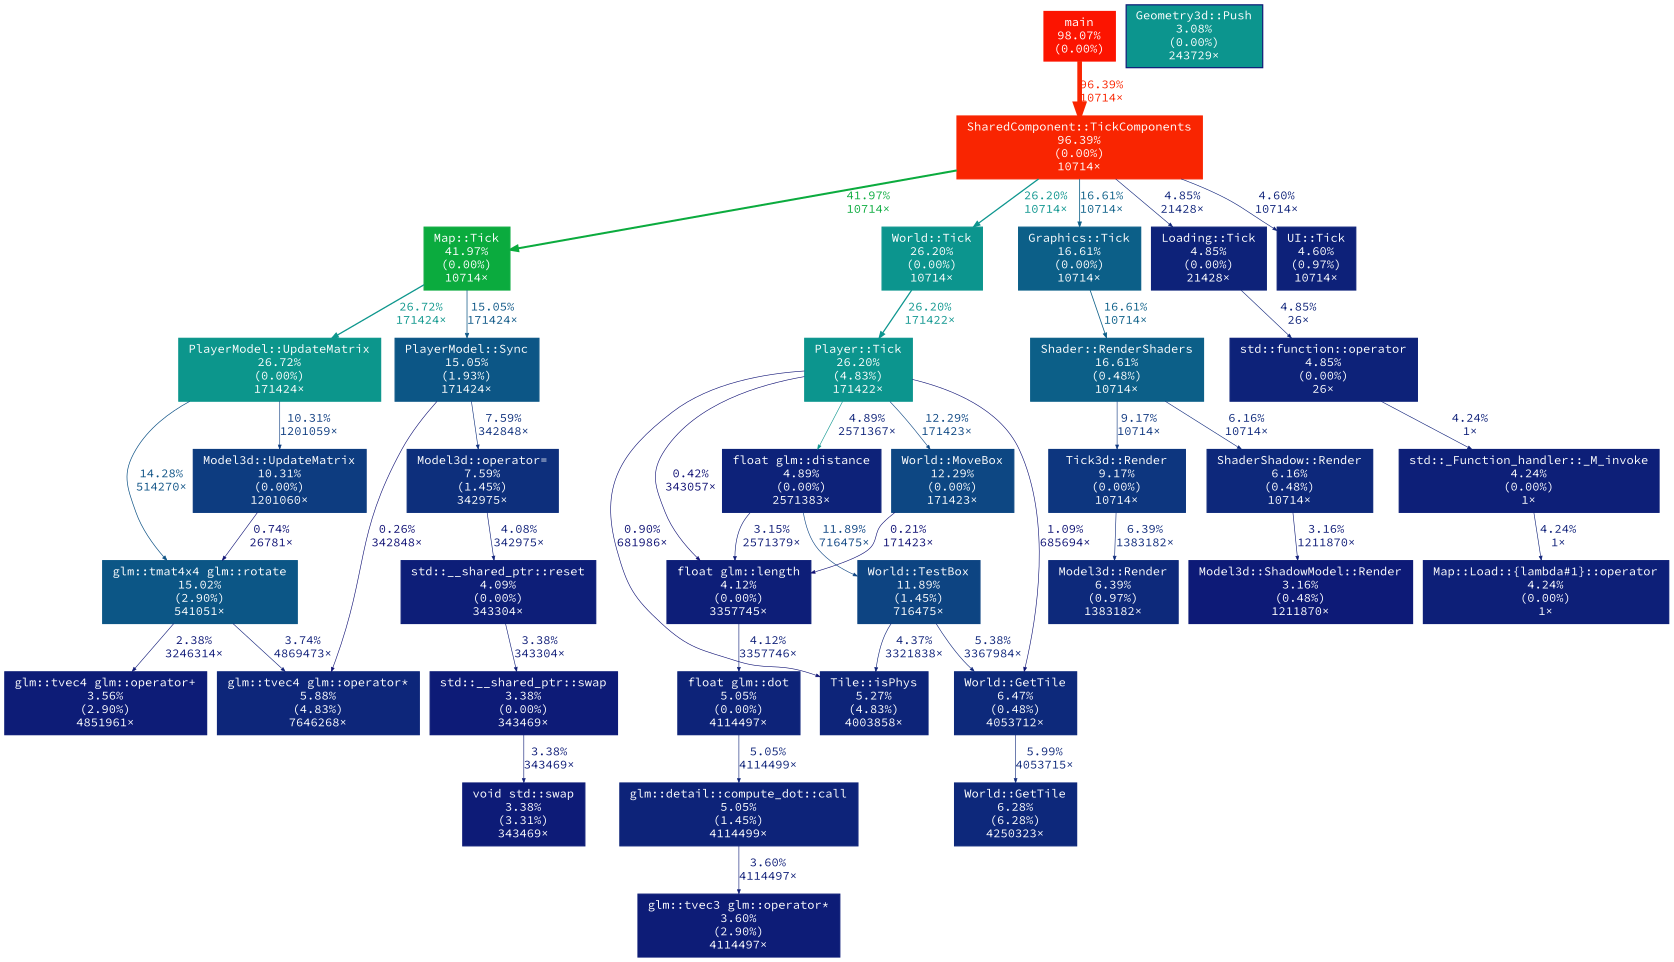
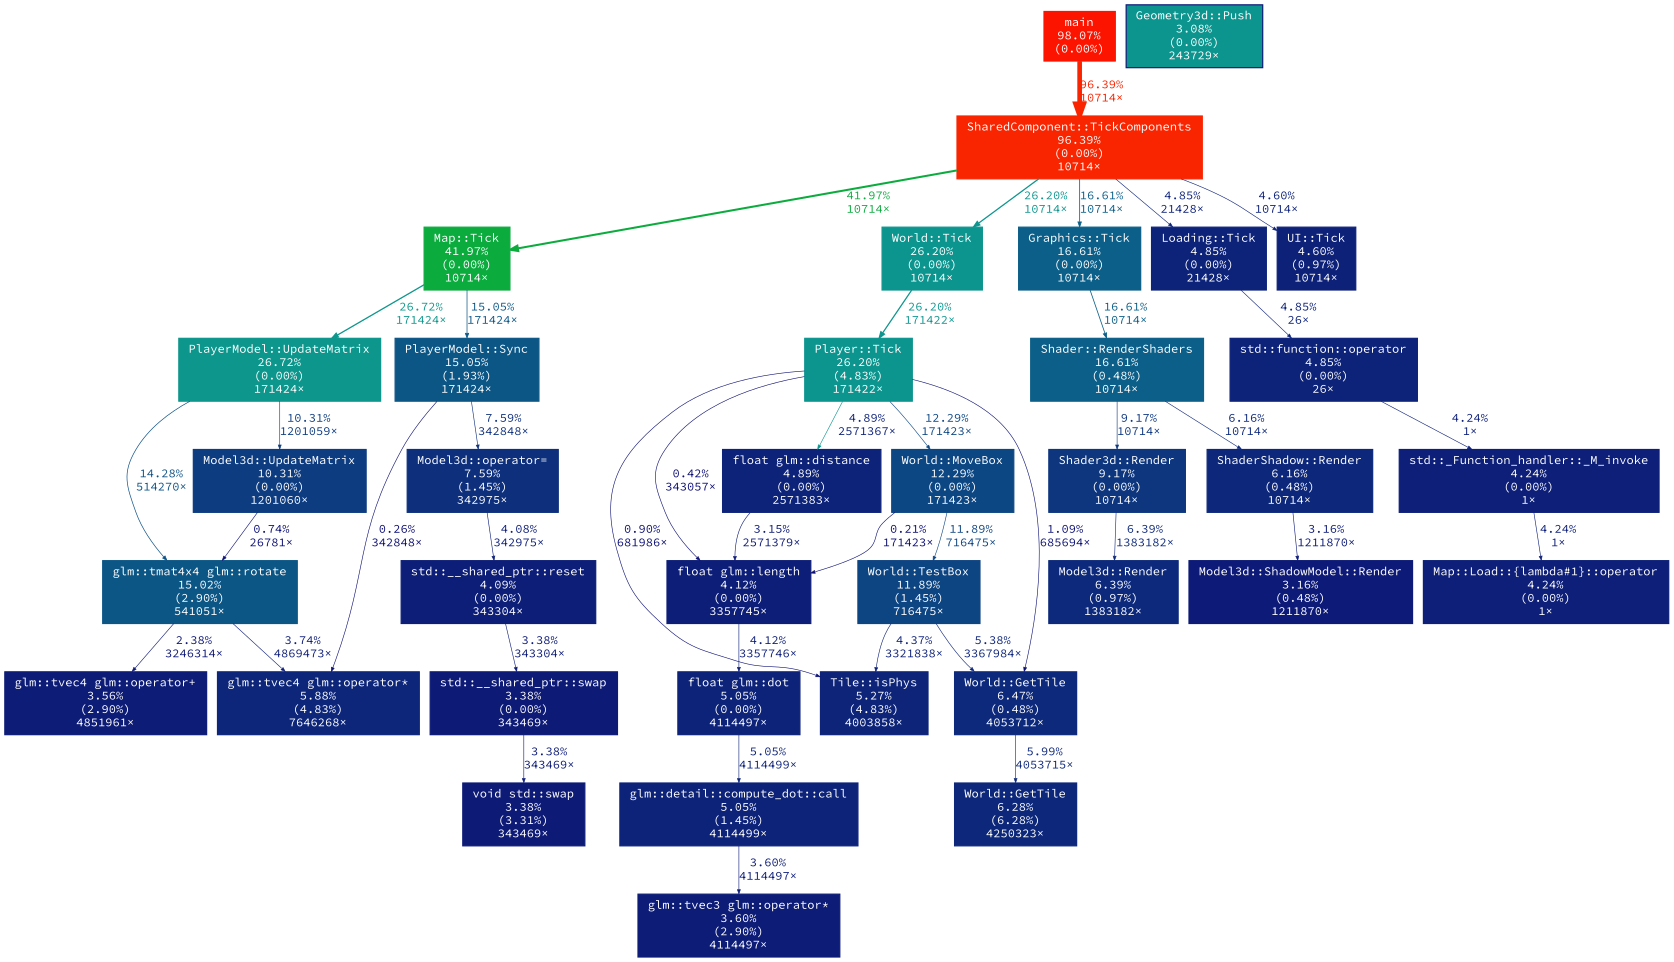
(1117, 481) -> (1117, 481)
(819, 551) -> (942, 535)
